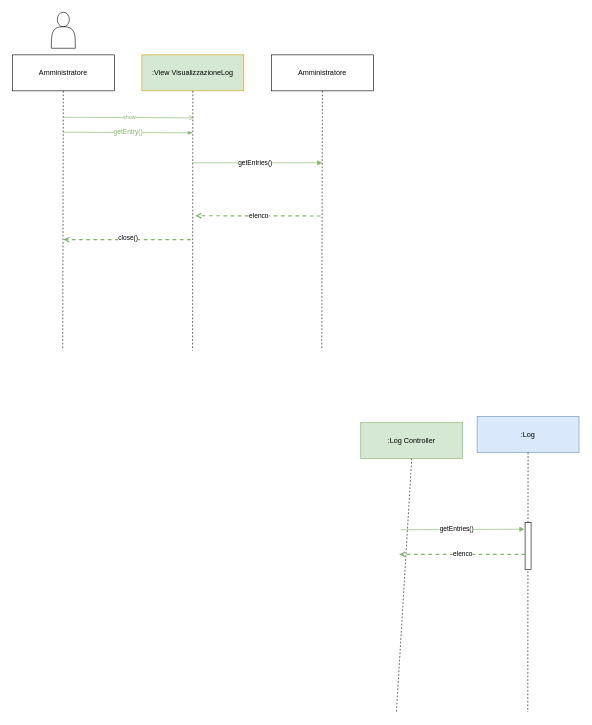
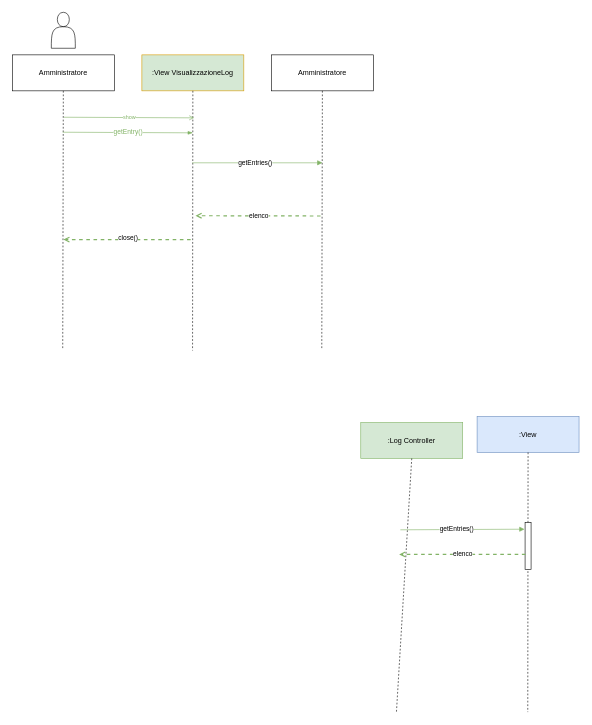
(528, 435) -> (528, 435)
